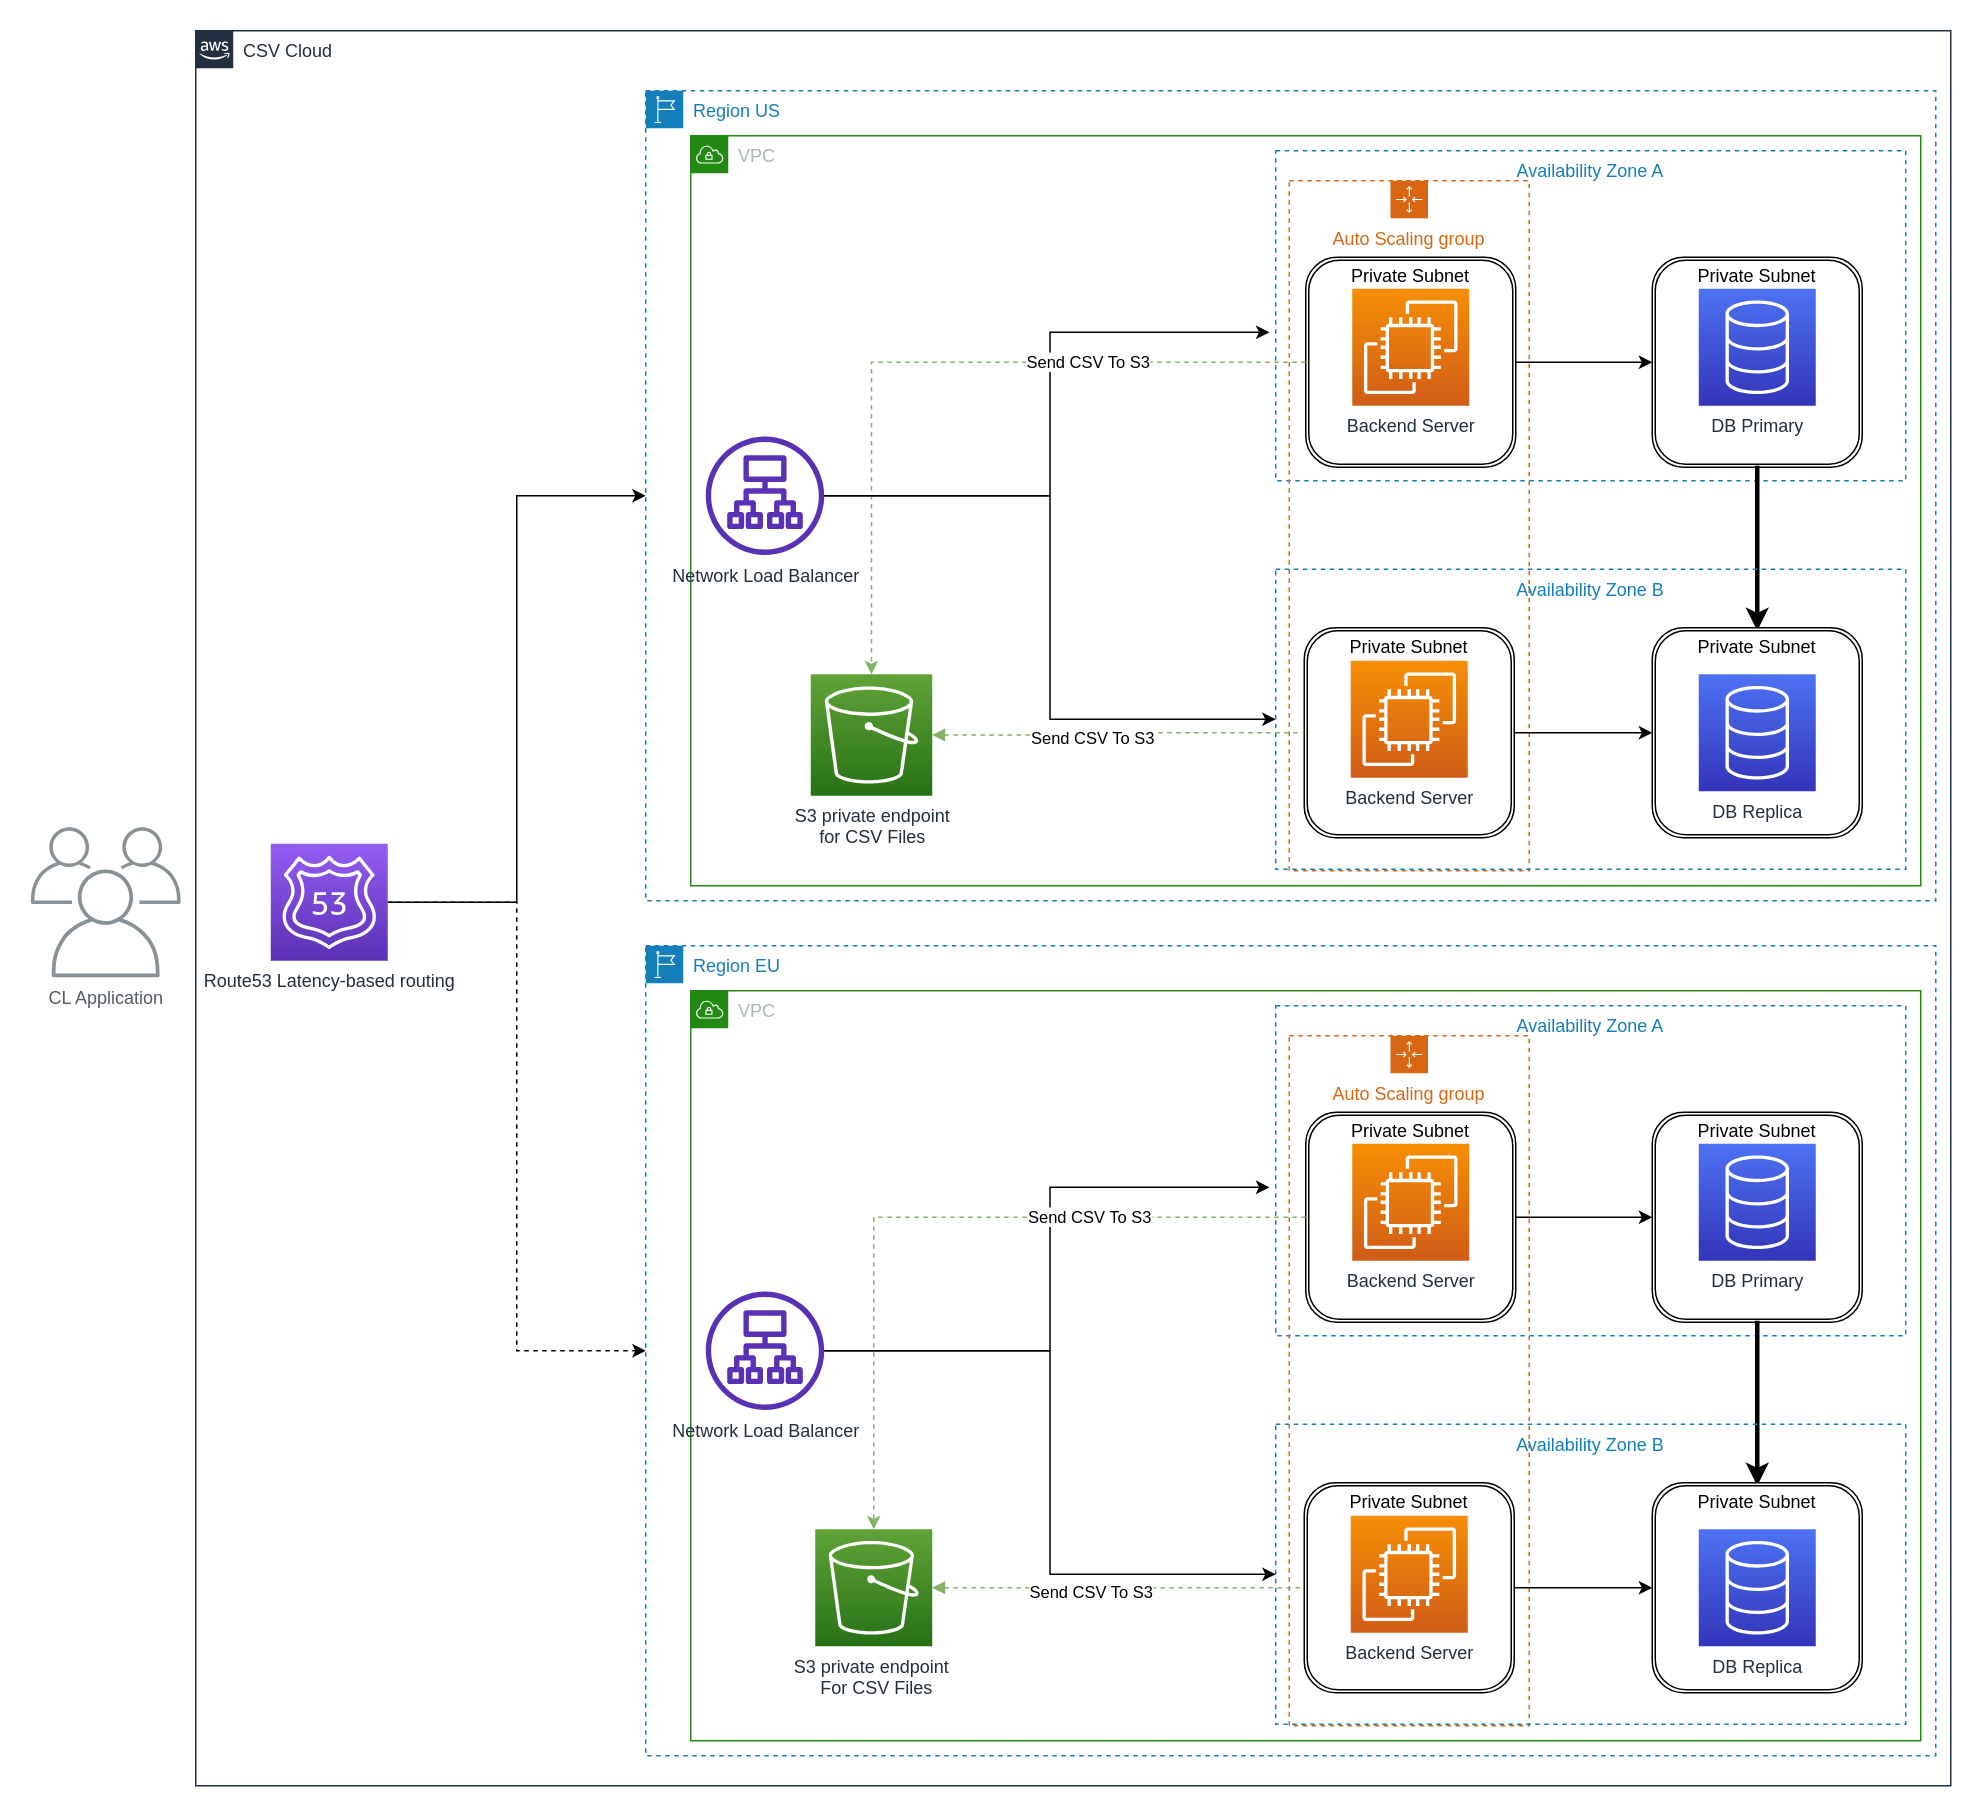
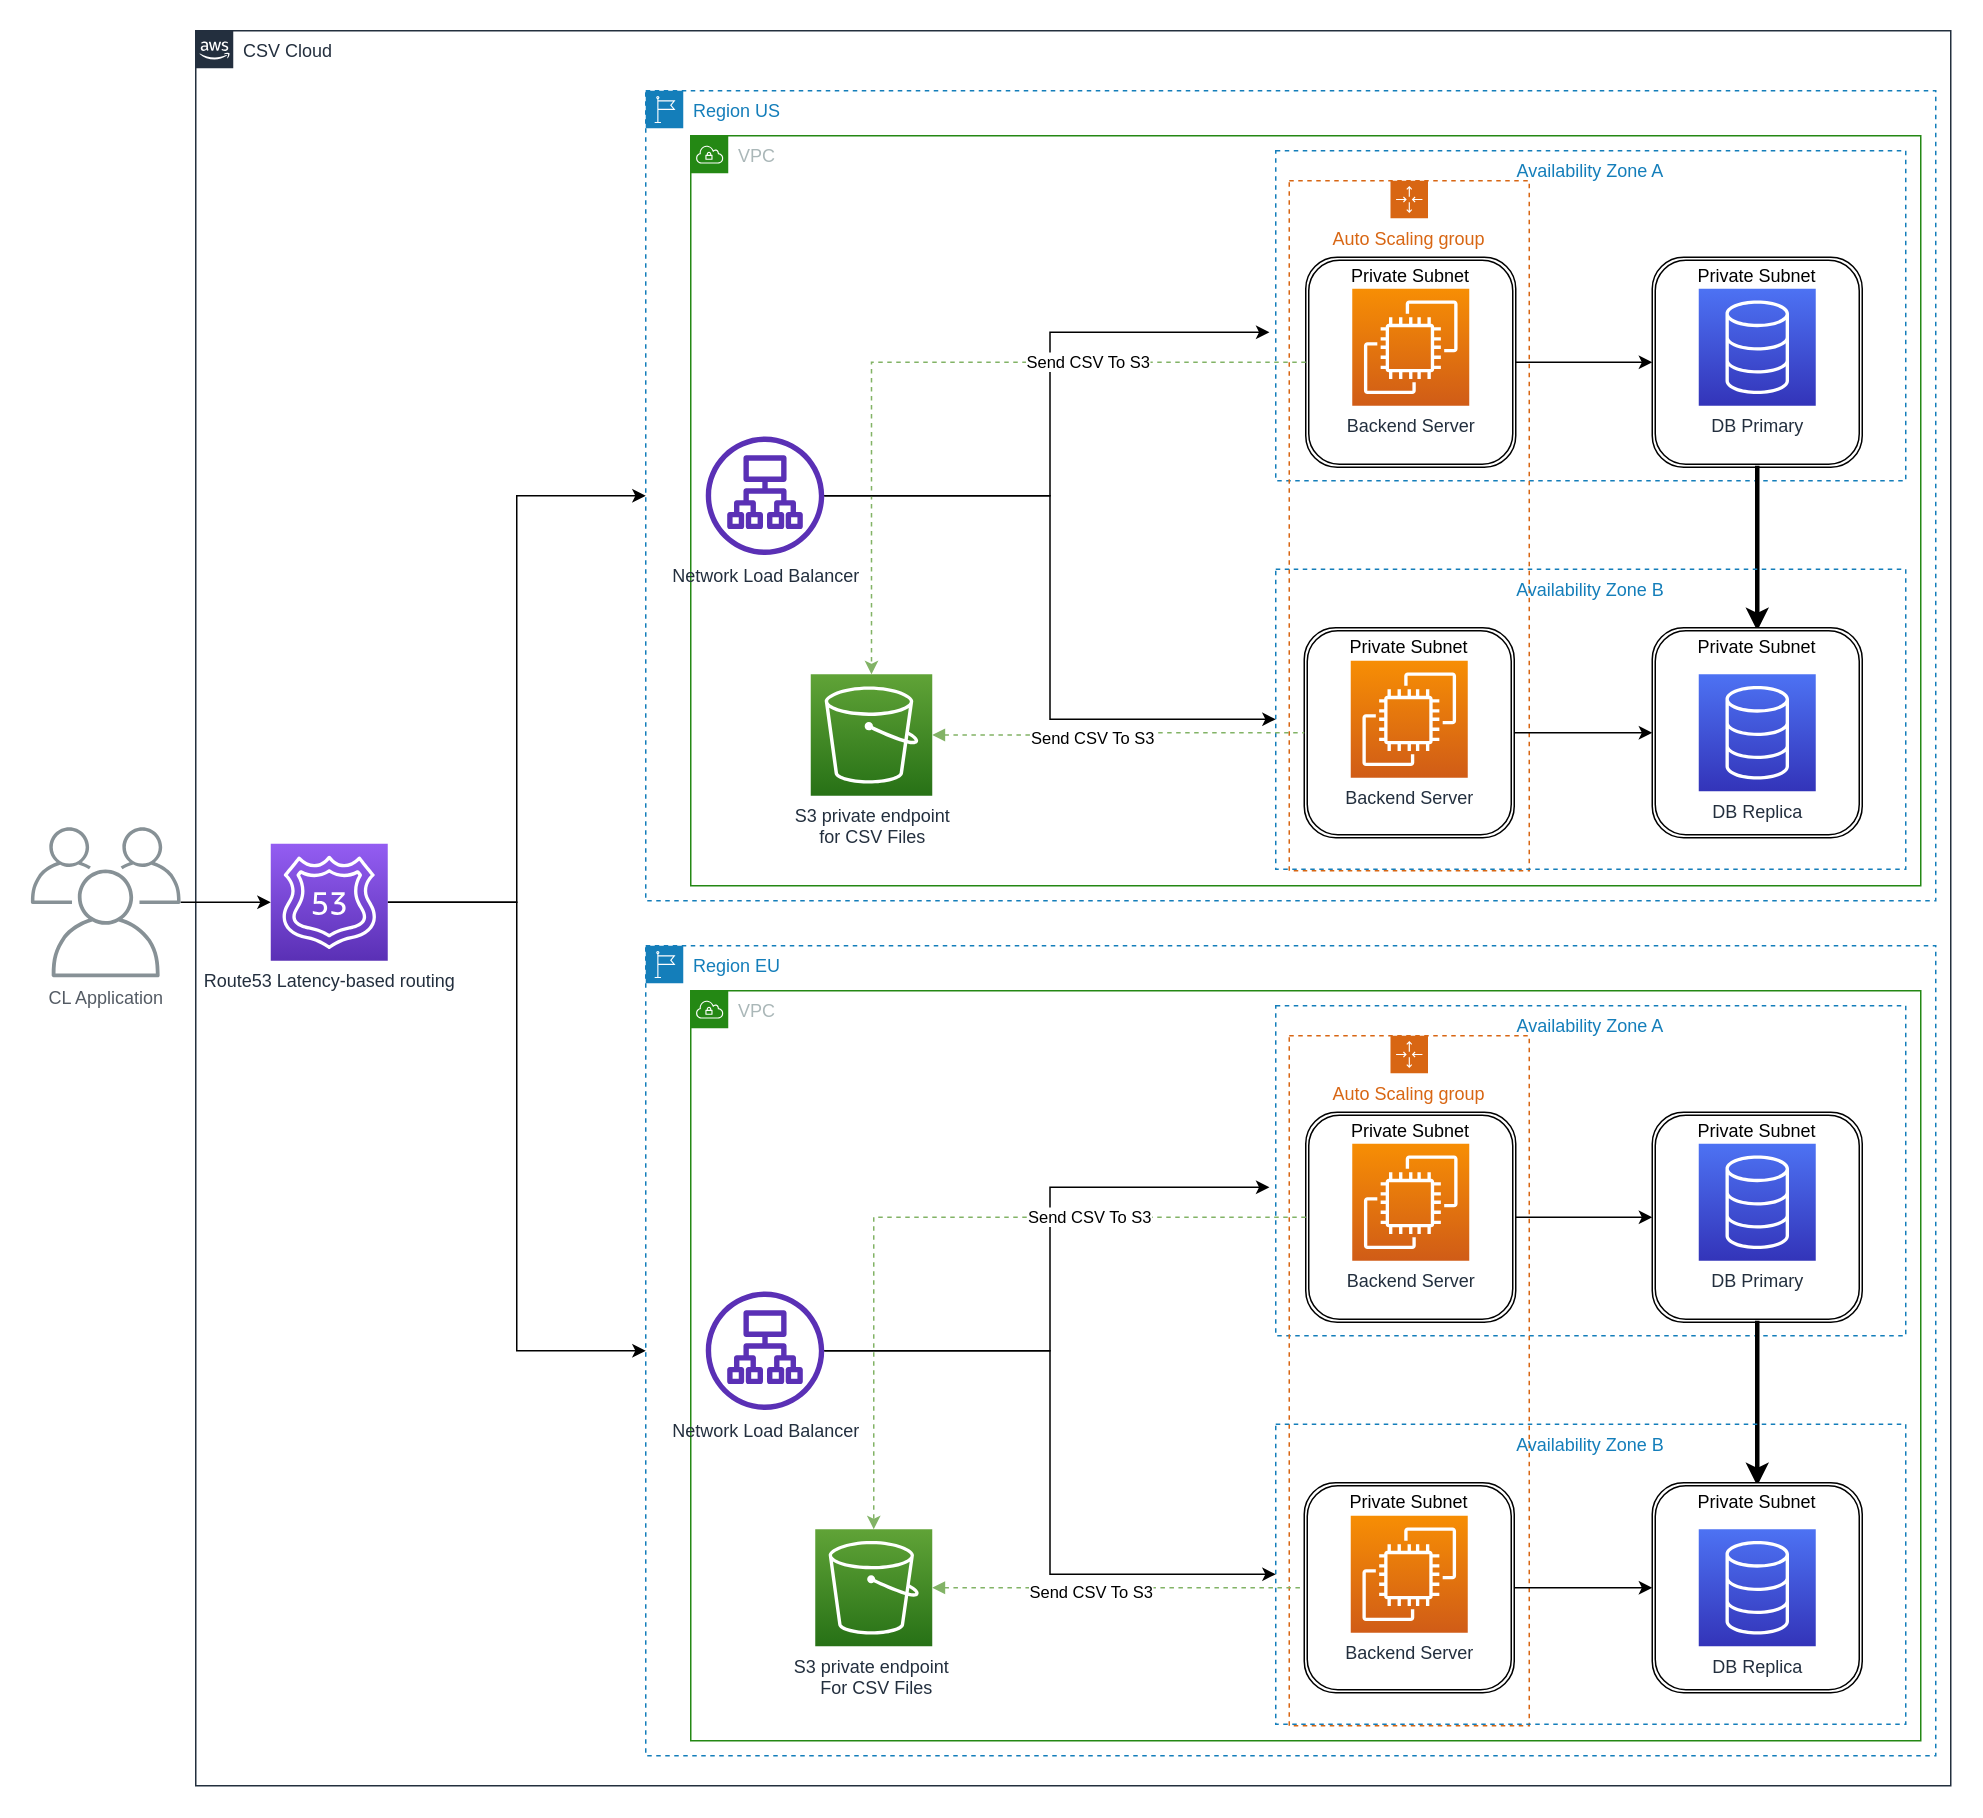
none -> (221, 902)
(517, 1185) -> (517, 1185)
